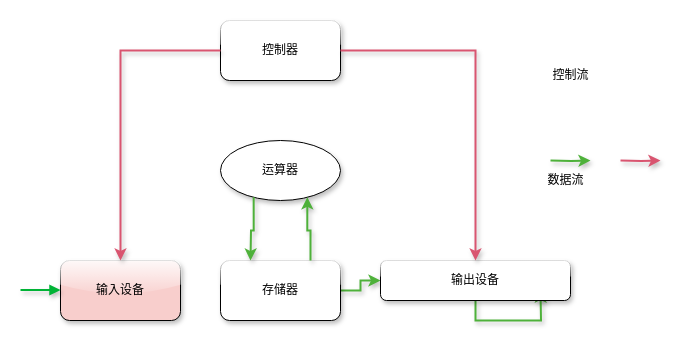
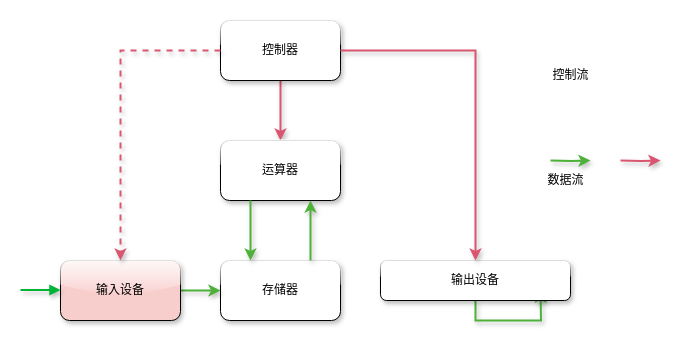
(121, 104) -> (121, 104)
none -> (281, 106)
(281, 171) -> (281, 171)
none -> (196, 291)
(361, 291) -> none
